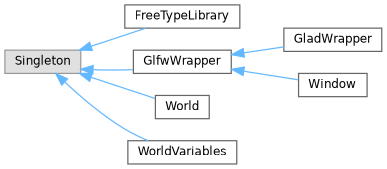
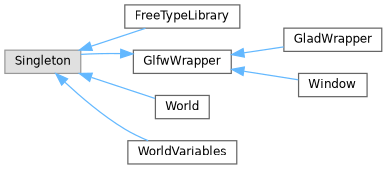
(113, 70) -> (101, 54)
